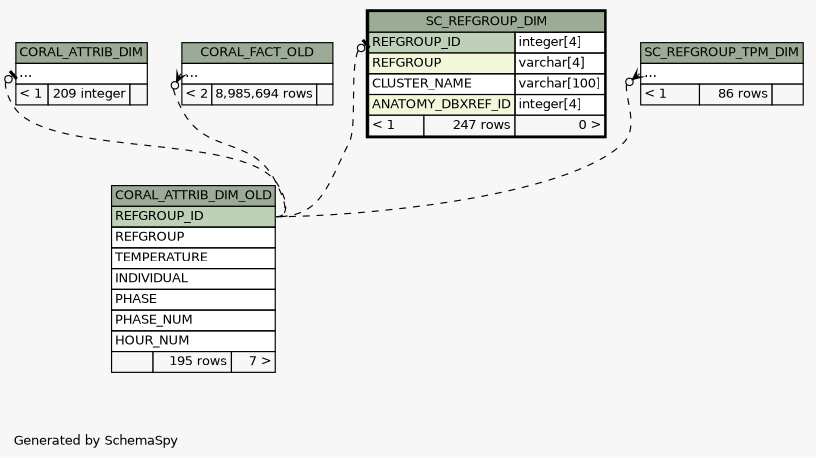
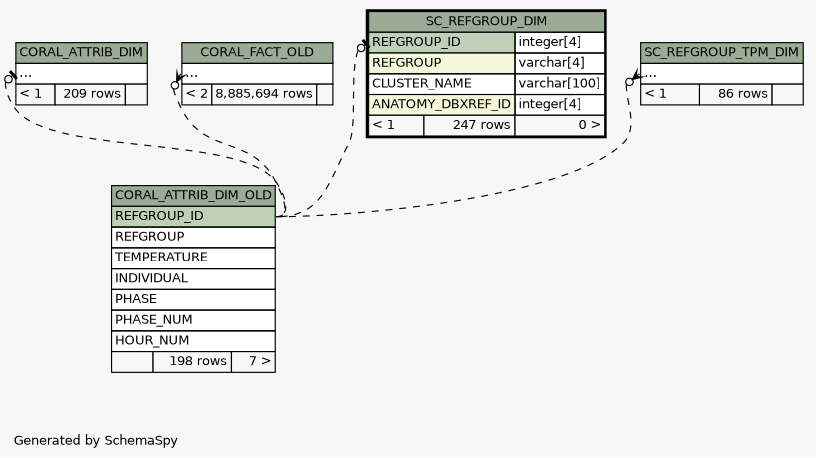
(90, 94) -> (93, 94)
(264, 94) -> (264, 94)
(199, 361) -> (199, 361)
